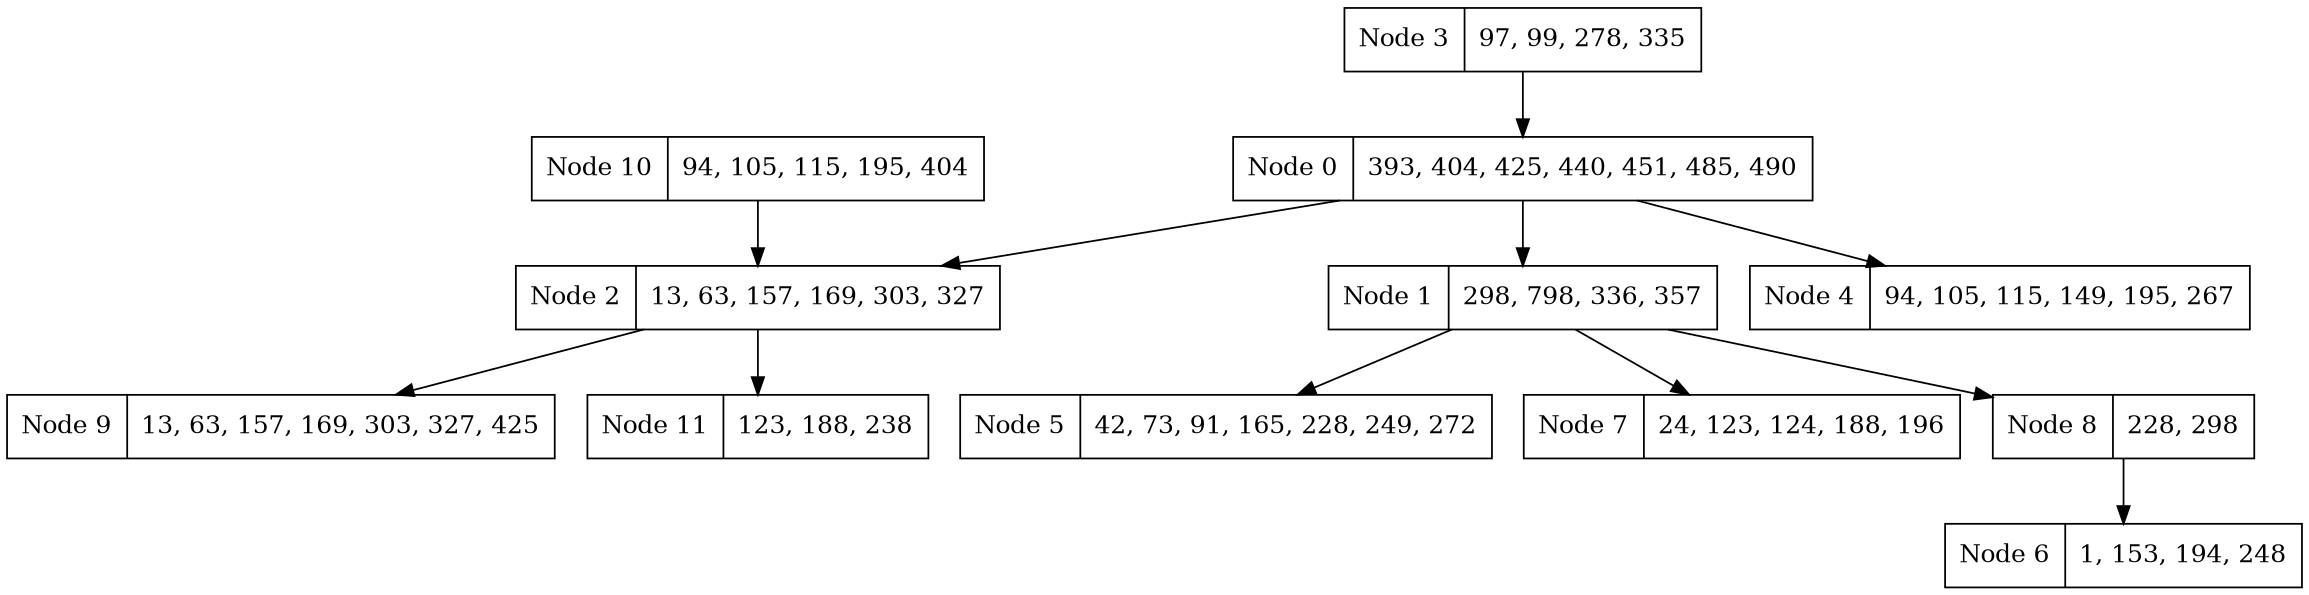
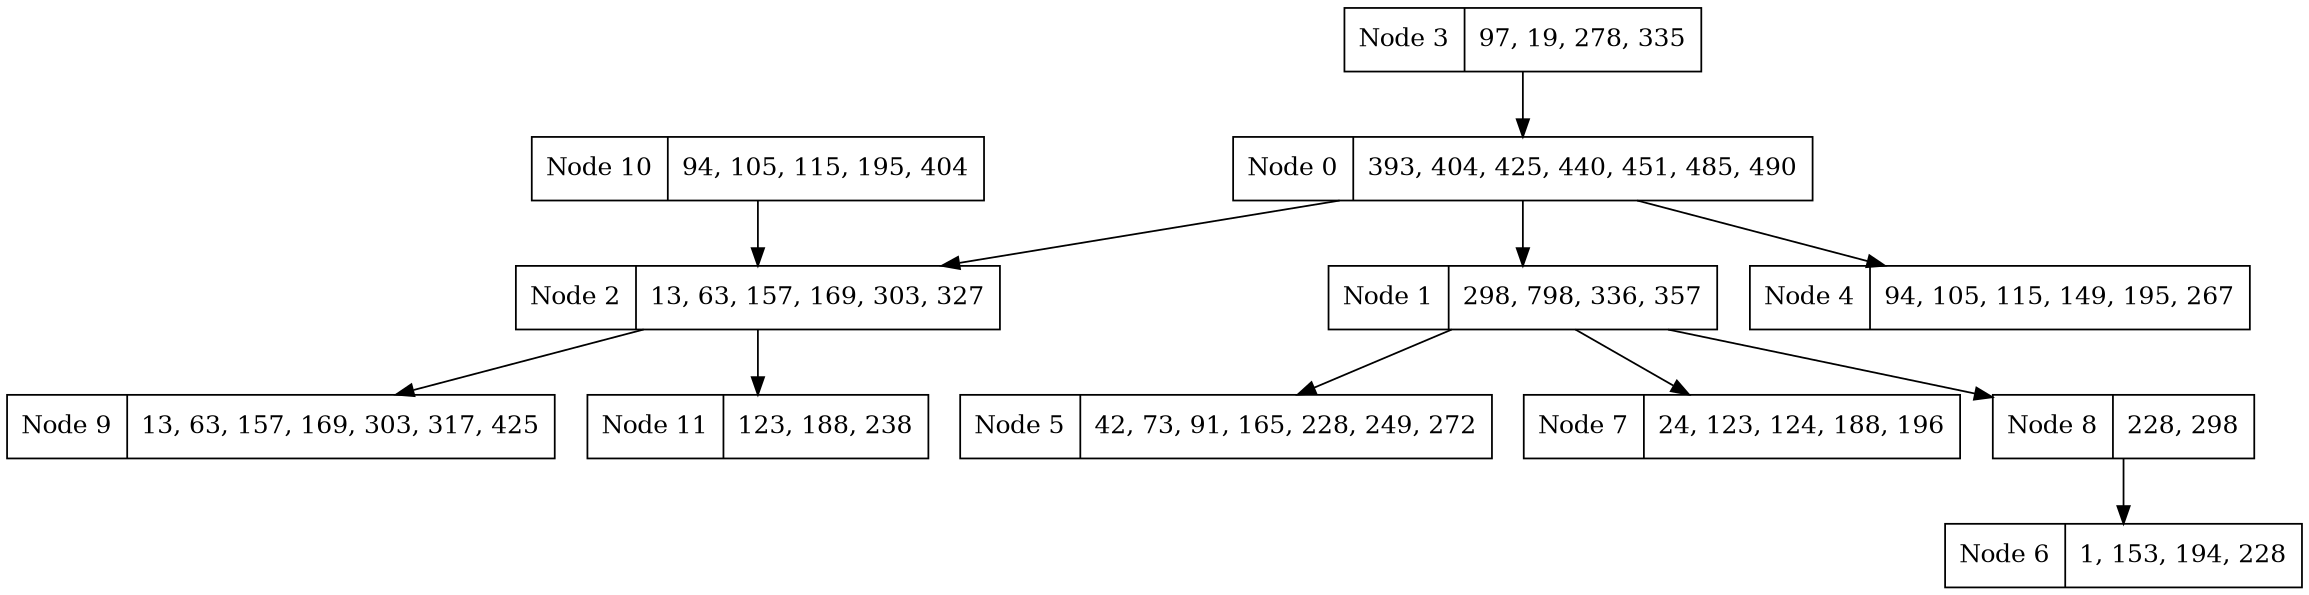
(1583, 39) -> (1583, 39)
(341, 426) -> (341, 426)
(2184, 555) -> (2184, 555)
